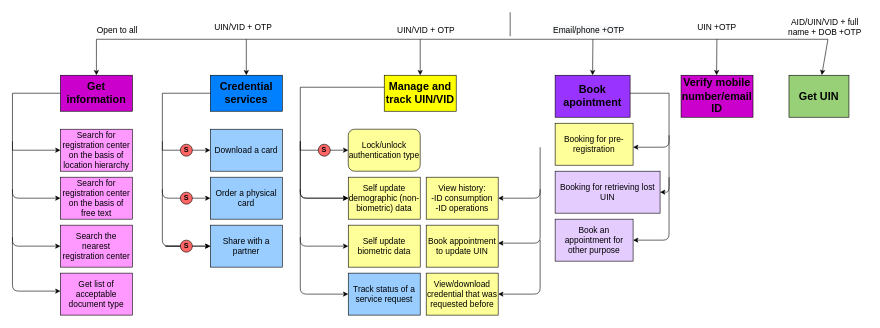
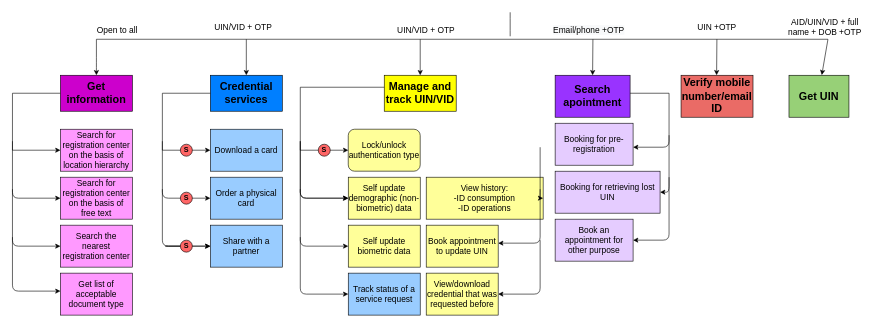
(593, 96) -> (593, 96)
(717, 96) -> (717, 96)
(594, 144) -> (594, 144)
(462, 198) -> (485, 198)
